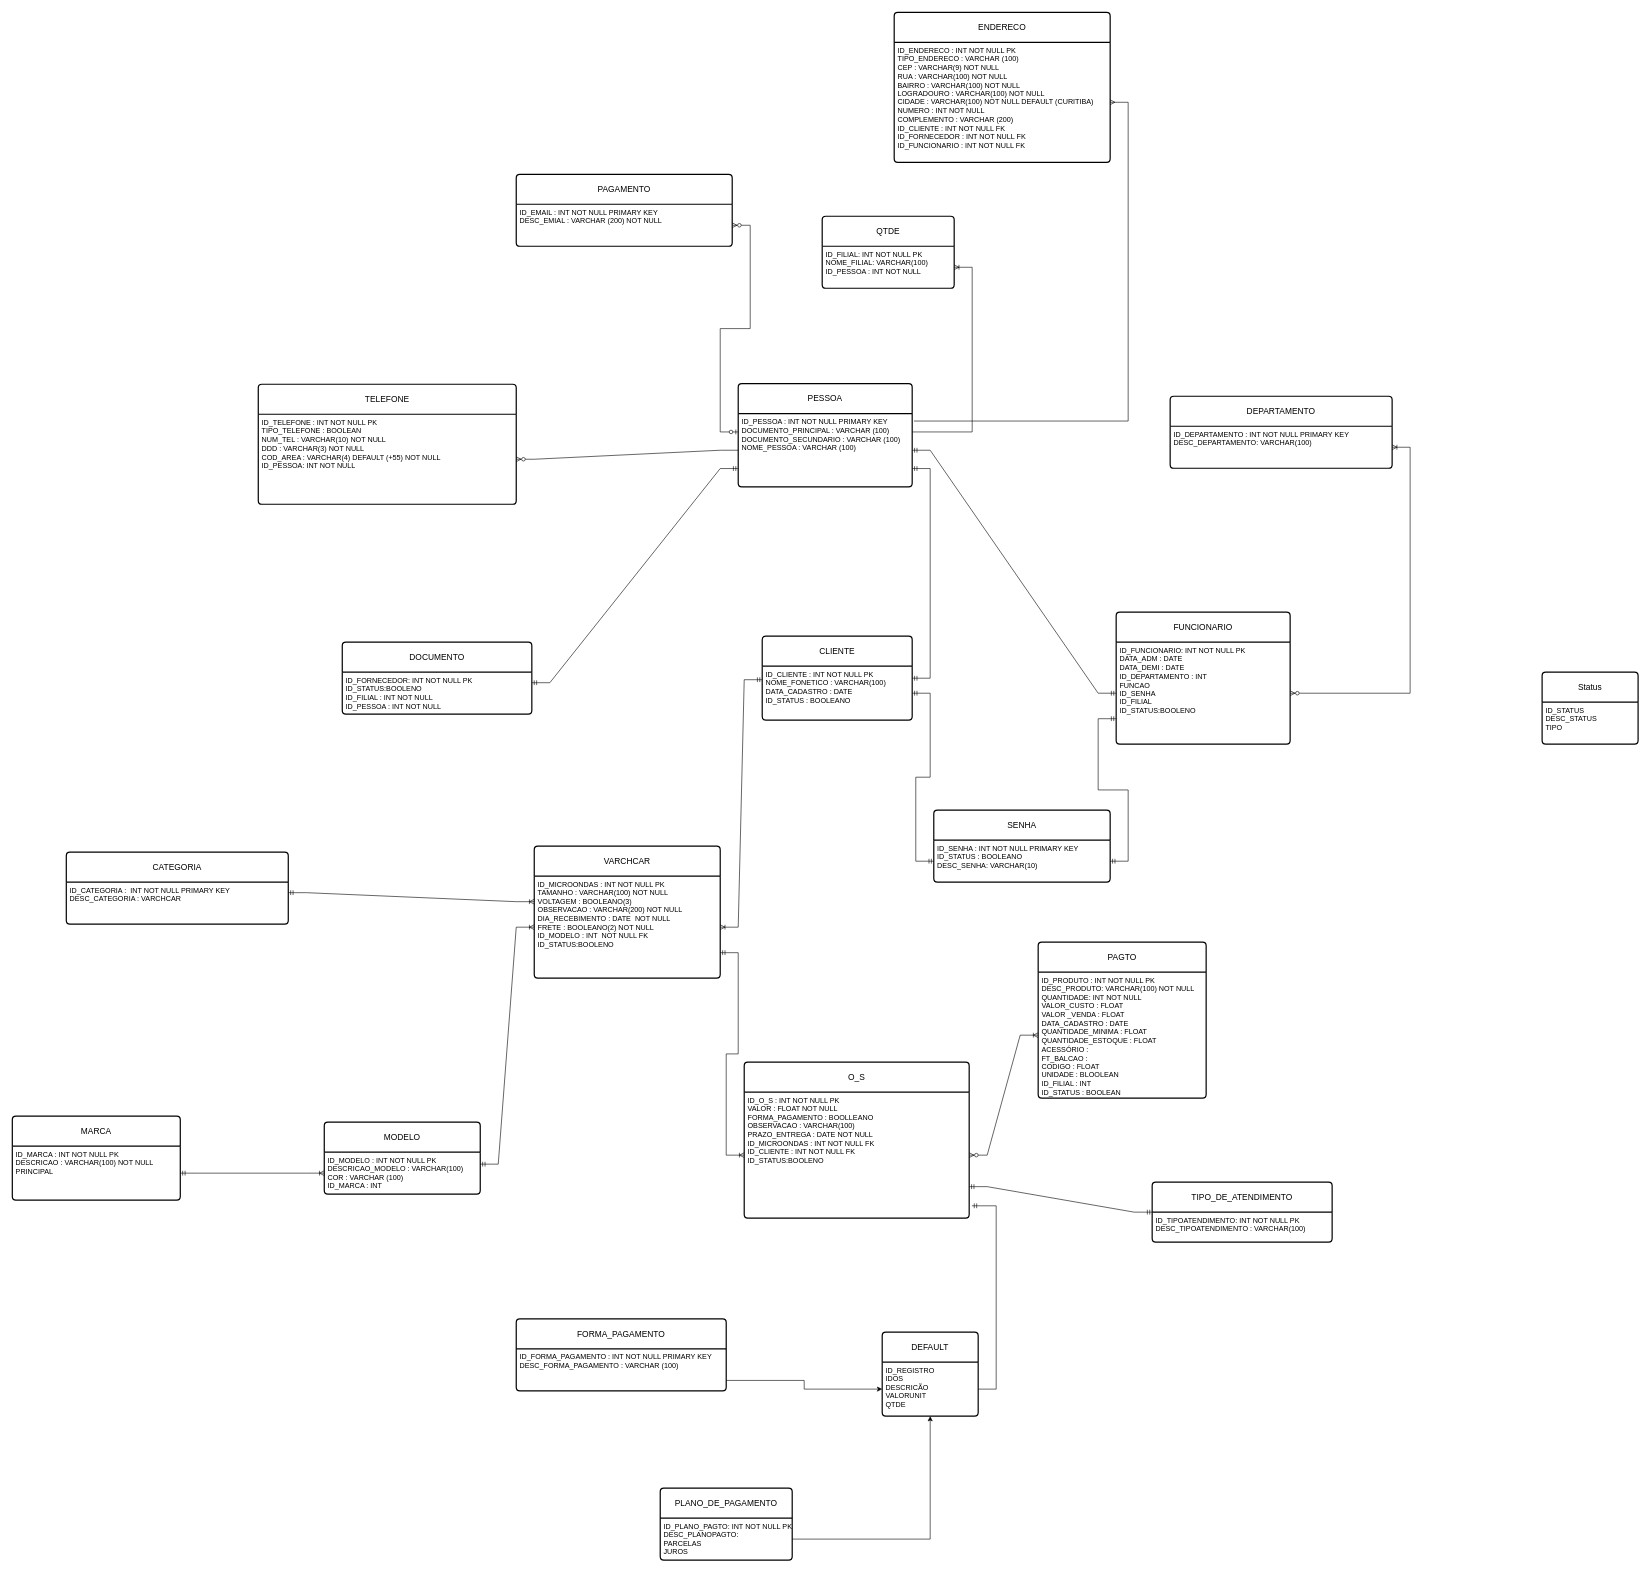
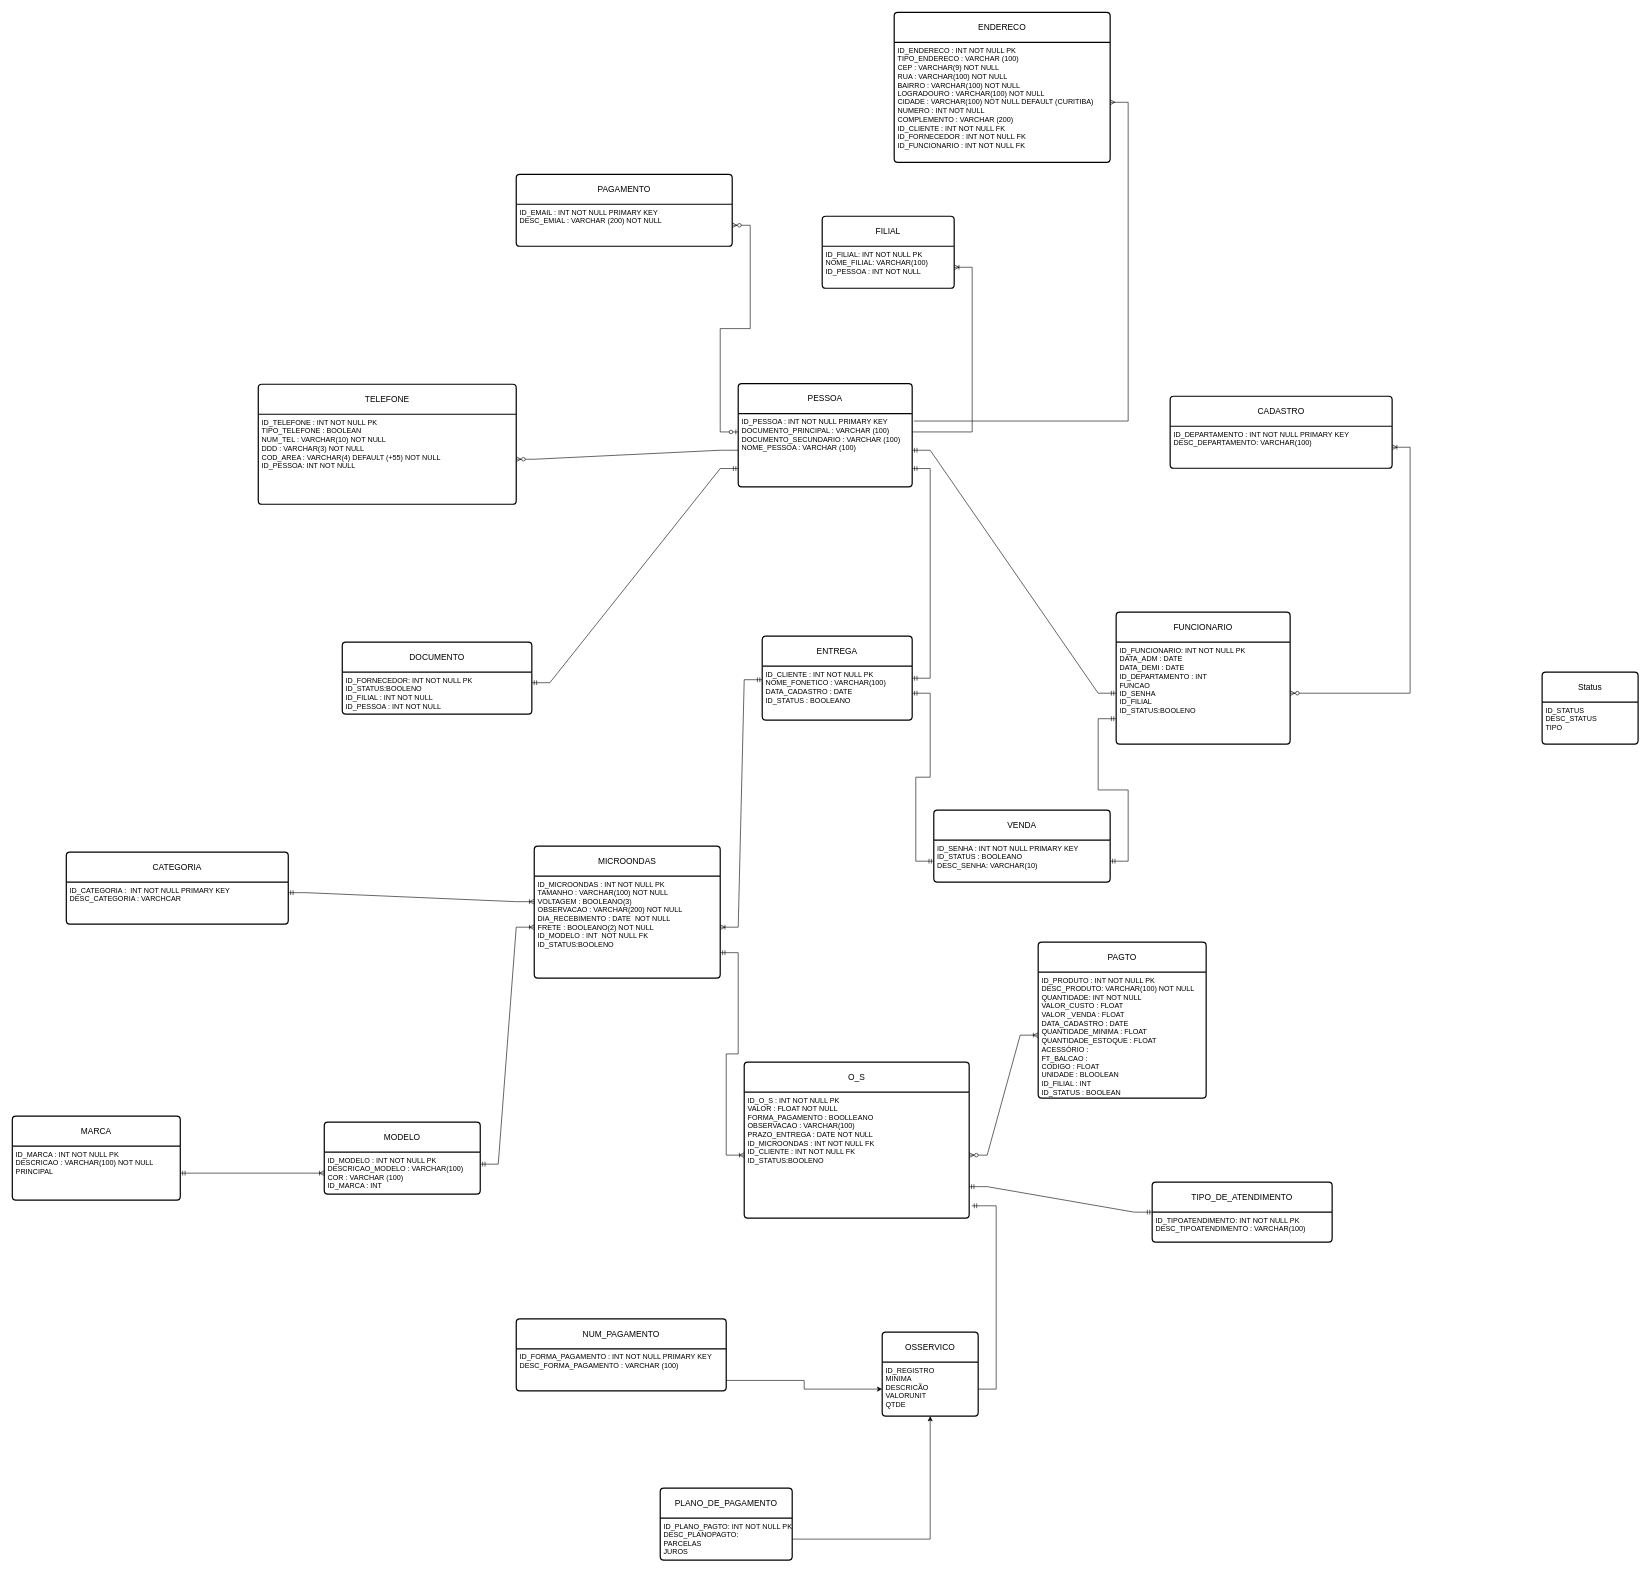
(888, 231) -> (888, 231)
(1281, 411) -> (1281, 411)
(837, 651) -> (837, 651)
(1022, 825) -> (1022, 825)
(627, 861) -> (627, 861)
(621, 1334) -> (621, 1334)
(930, 1347) -> (930, 1347)
(908, 1388) -> (908, 1388)
